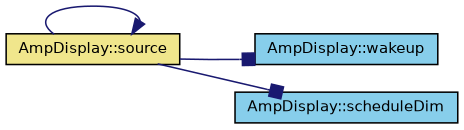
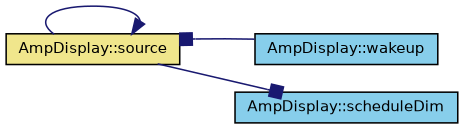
(209, 59) -> (225, 39)
